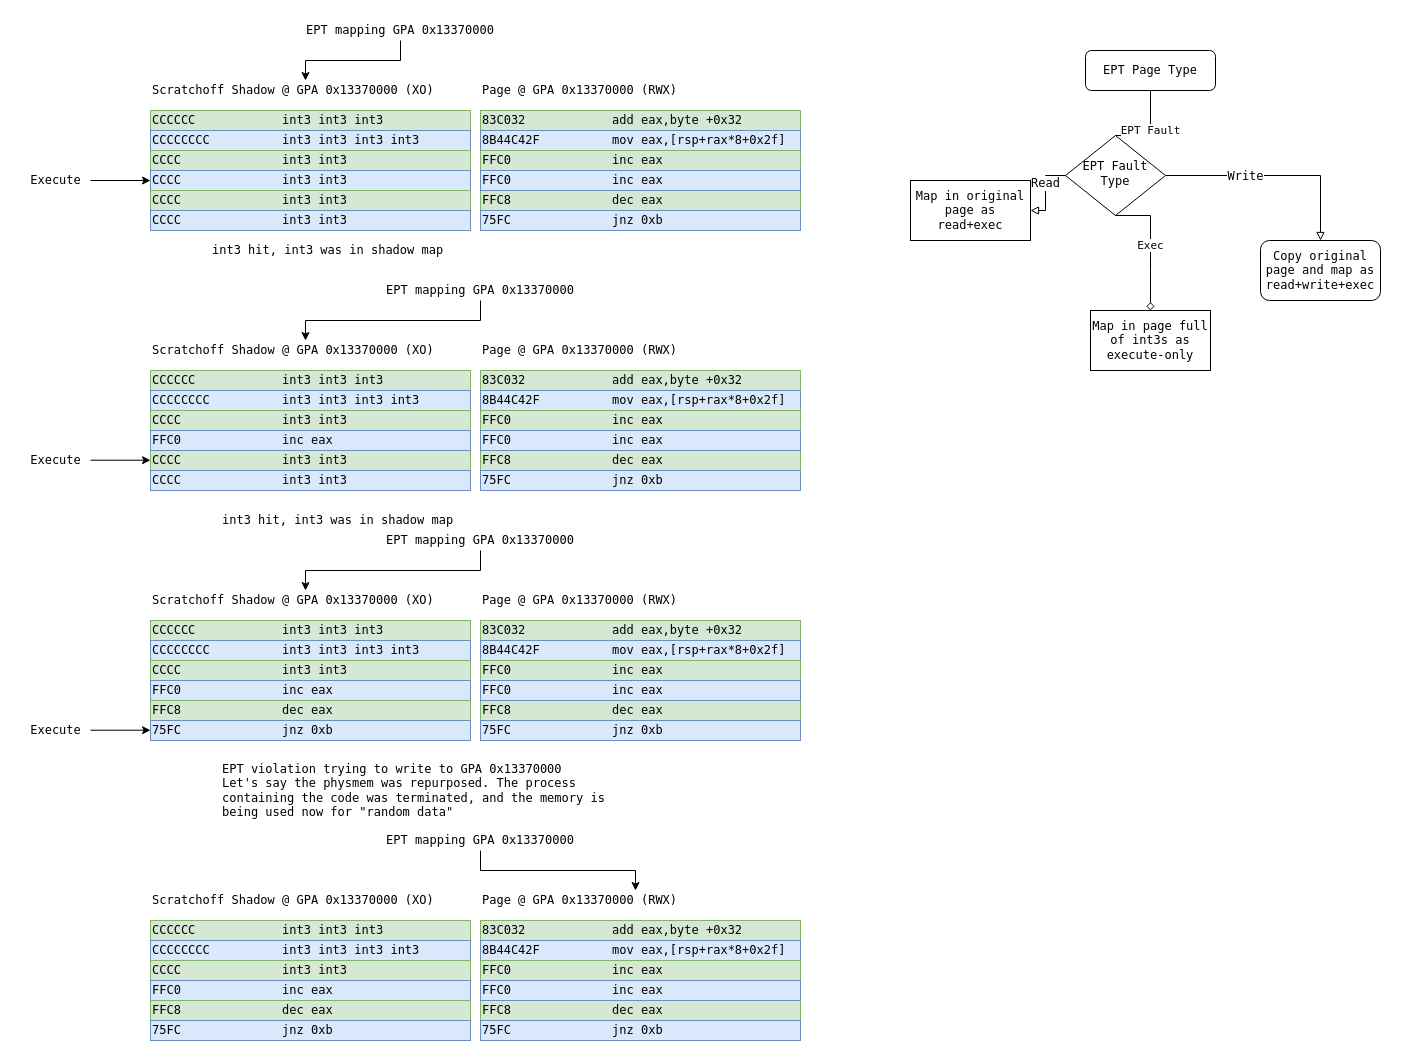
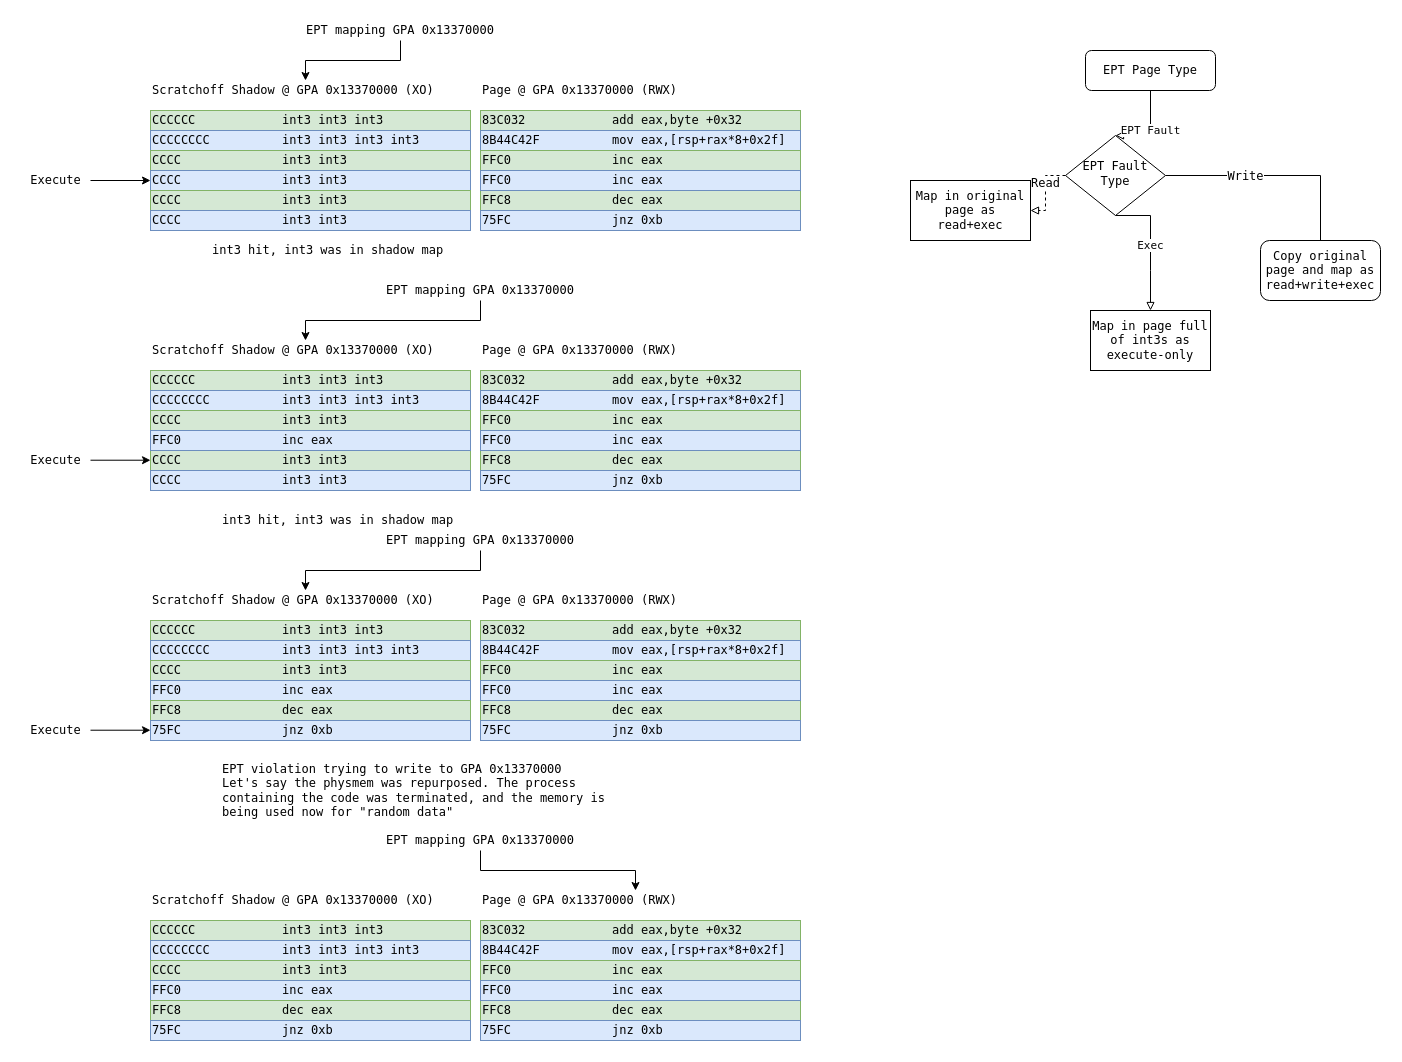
(1121, 136) -> (1125, 136)
(1046, 203) -> (1046, 203)
(1321, 231) -> (1321, 234)
(1151, 301) -> (1151, 301)
